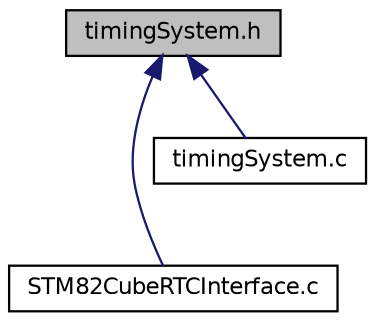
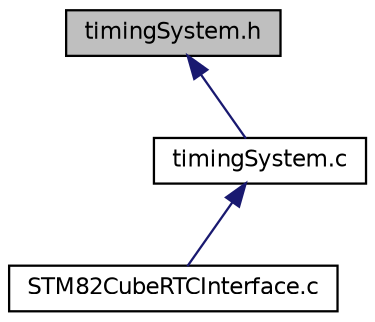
(133, 172) -> (210, 234)
